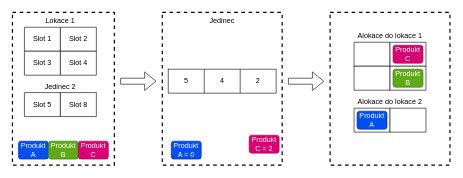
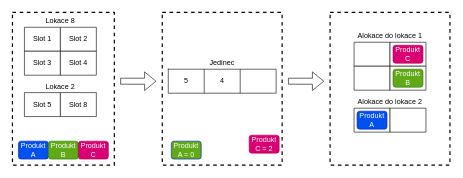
(60, 21) -> (60, 21)
(222, 21) -> (222, 63)
(258, 81) -> none
(60, 87) -> (60, 87)
(186, 150) -> (186, 150)
